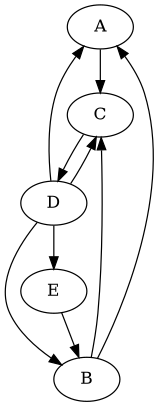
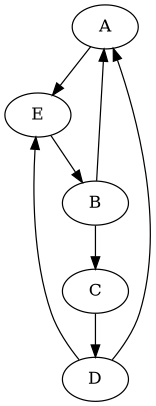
(100, 65) -> (75, 66)
(81, 166) -> none
(6, 295) -> none
